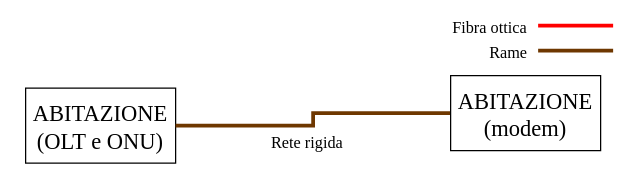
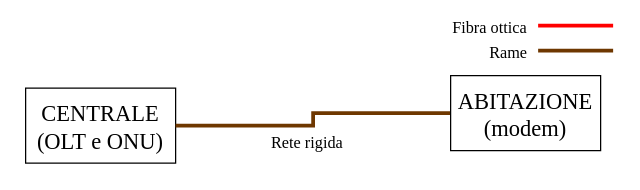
(101, 128) -> (101, 128)
